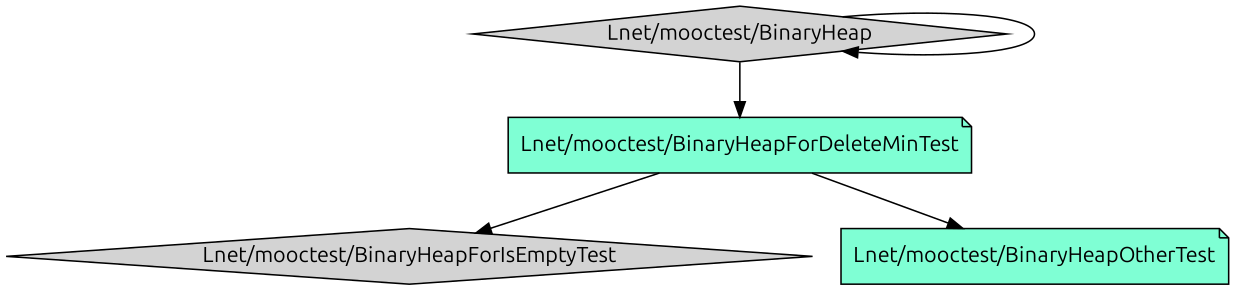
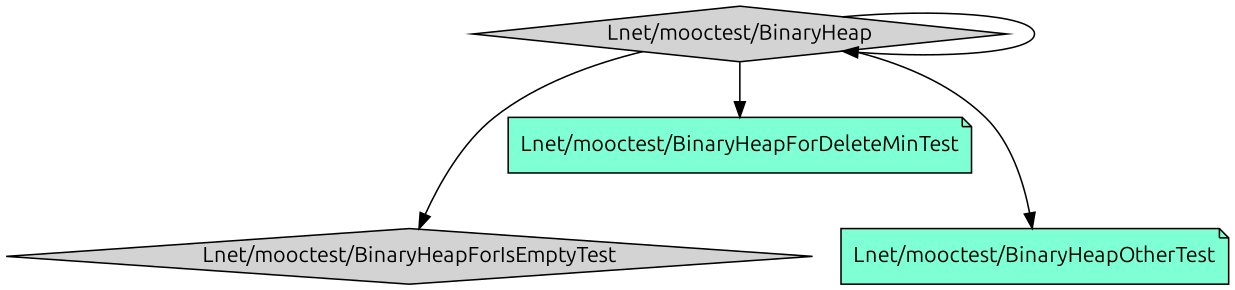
(880, 198) -> (968, 103)
(575, 201) -> (512, 105)
